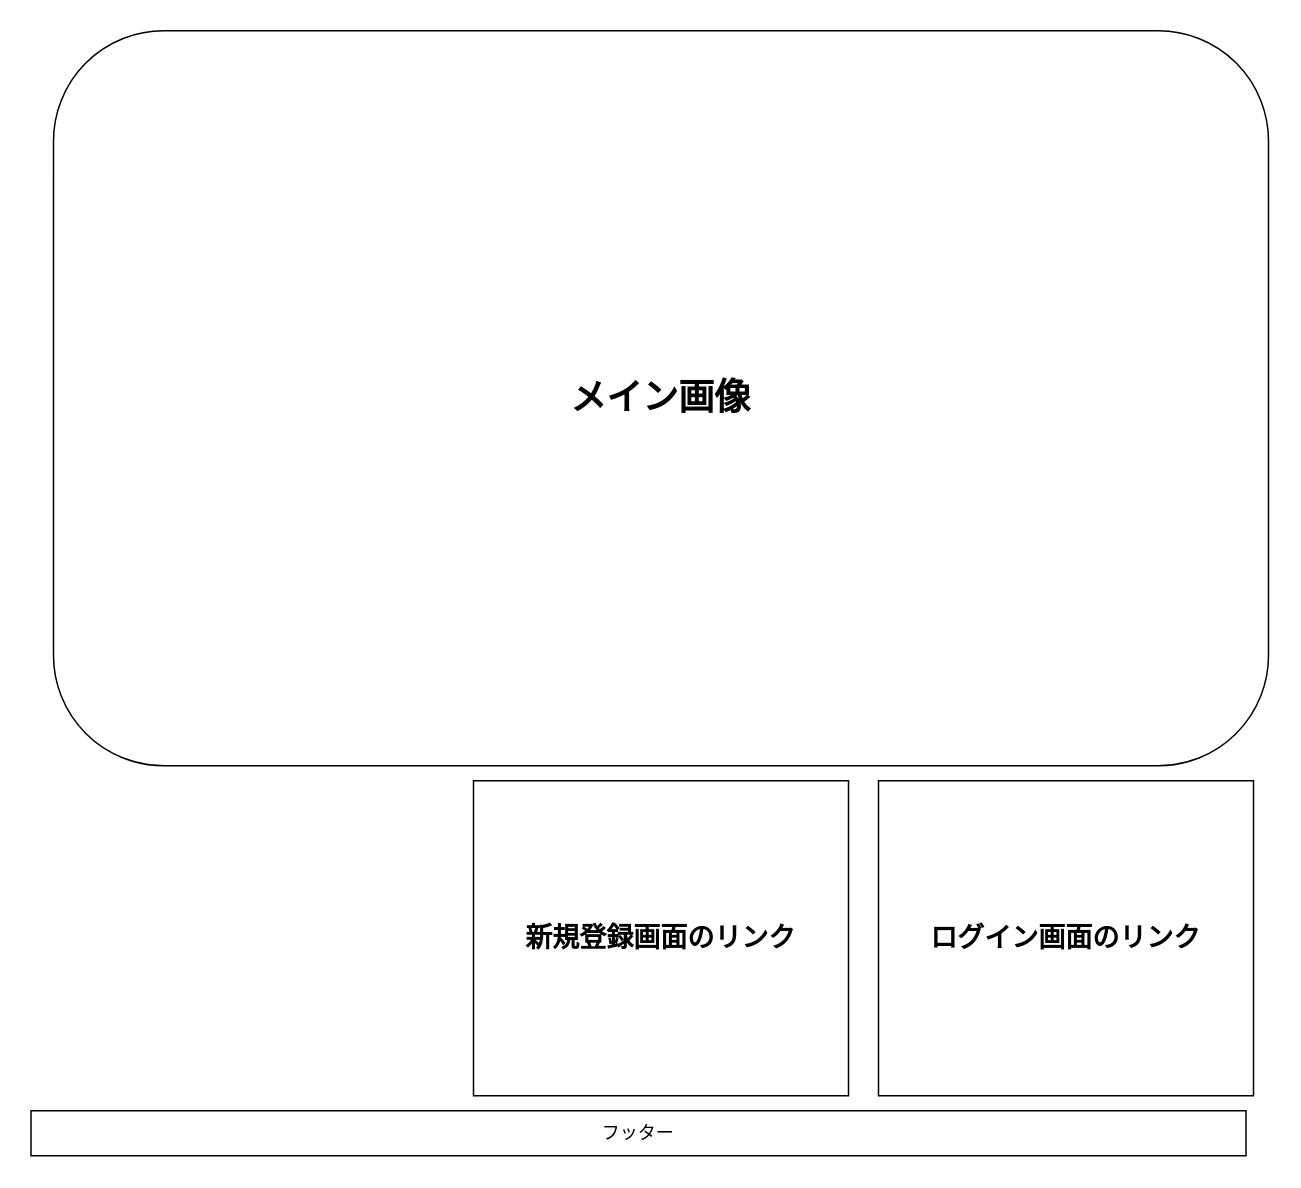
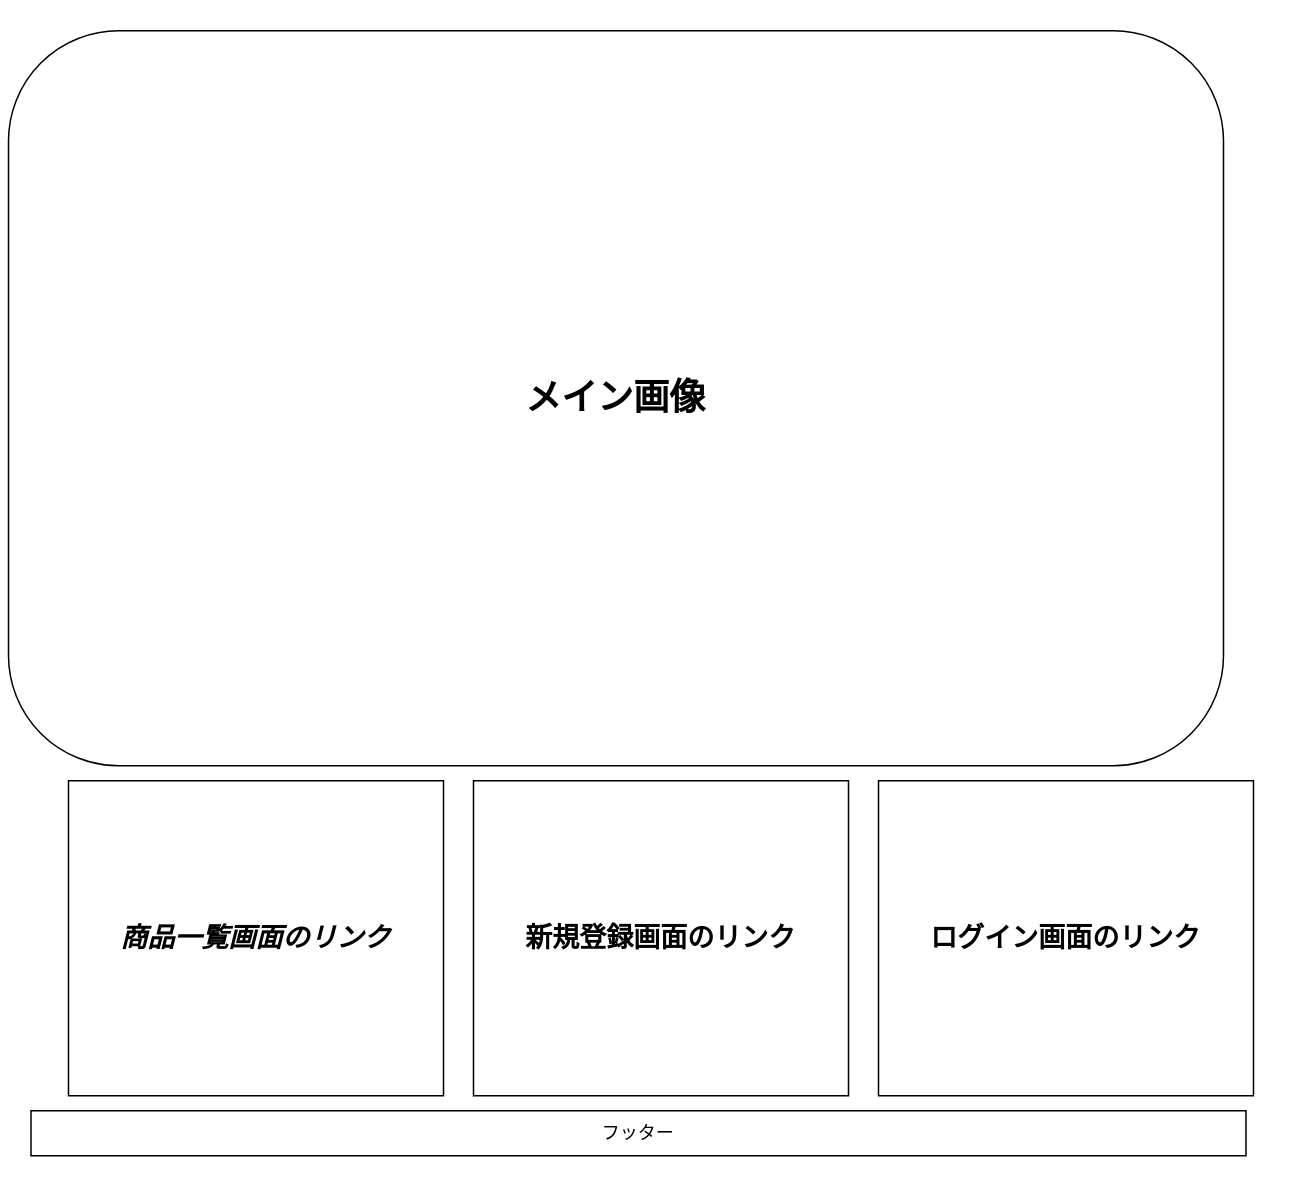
(661, 398) -> (616, 398)
none -> (256, 938)
